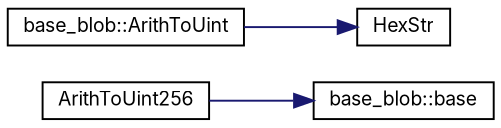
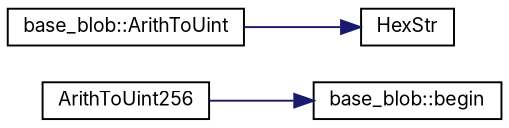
(404, 101) -> (408, 101)
